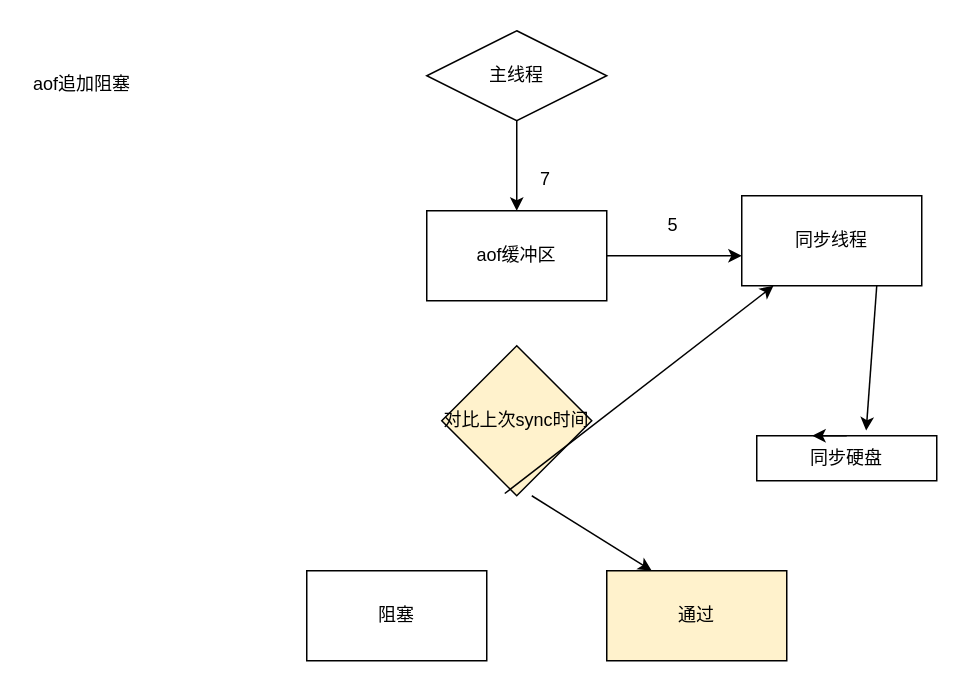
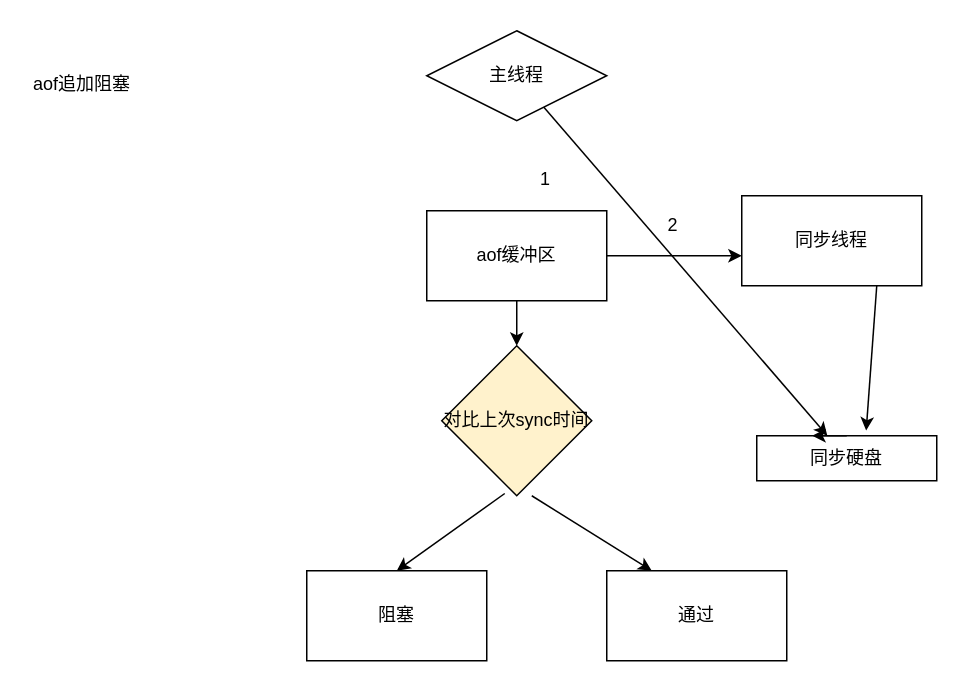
(517, 161) -> (682, 268)
(546, 180) -> (546, 180)
(673, 226) -> (673, 226)
none -> (517, 318)
(635, 393) -> (455, 529)
(697, 616) -> (697, 616)
